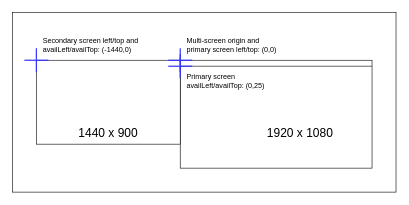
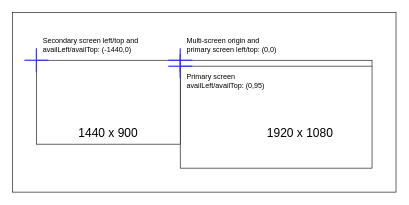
(234, 81) -> (234, 81)
